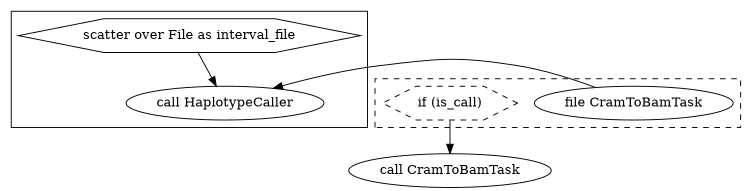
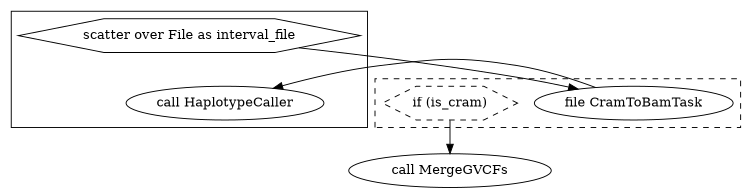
(205, 65) -> (441, 66)
(450, 103) -> (450, 103)
(450, 171) -> (450, 171)
